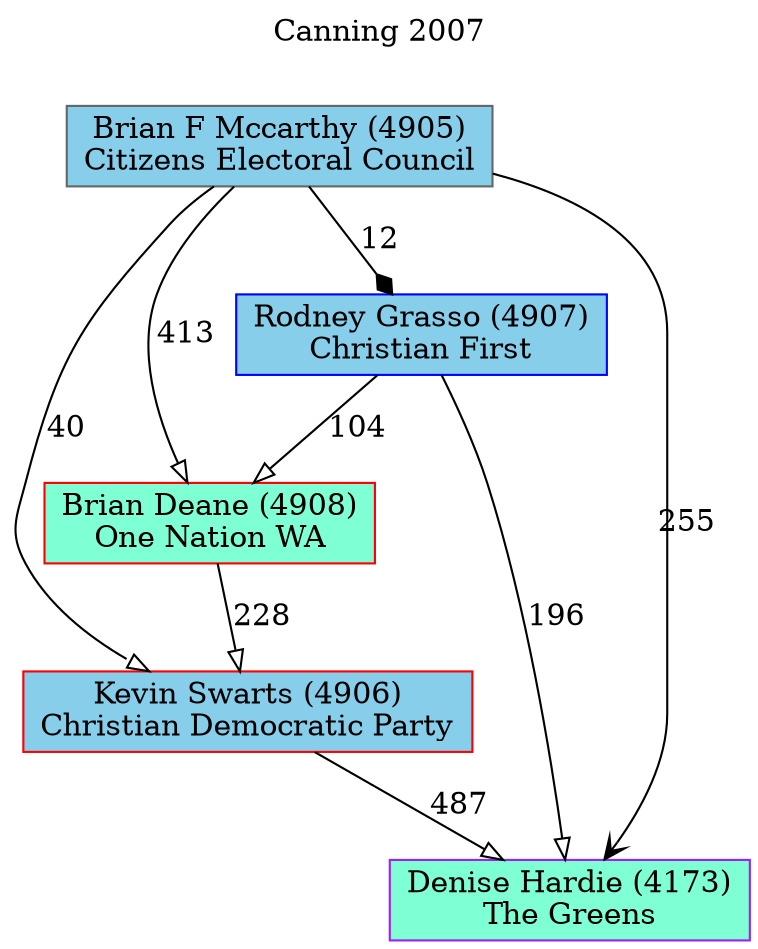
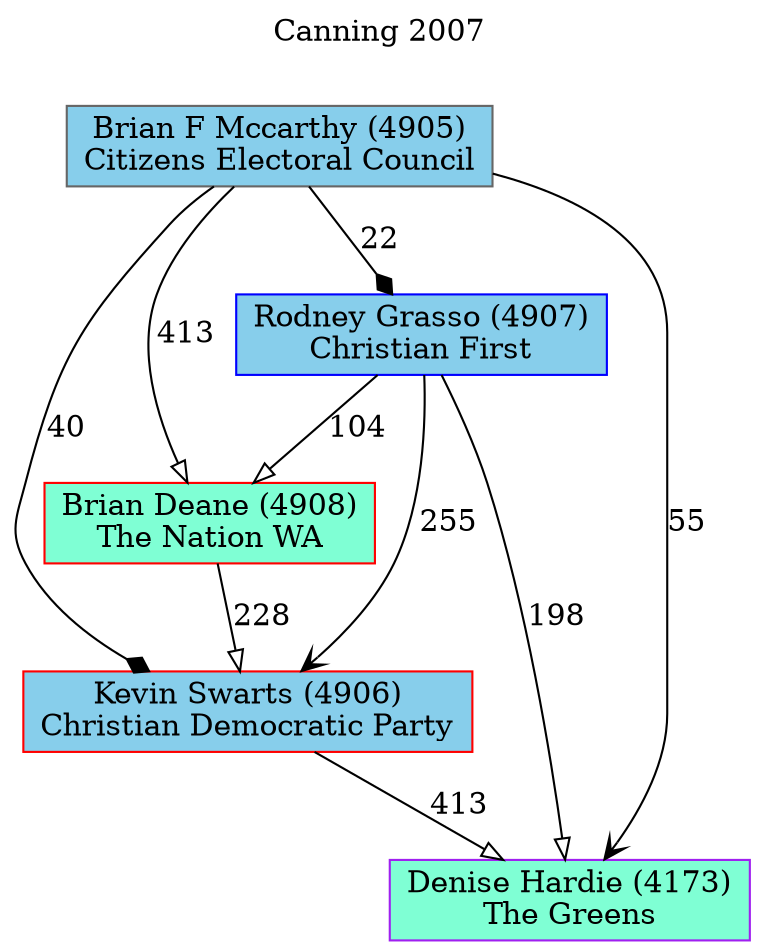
(380, 240) -> (380, 240)
(44, 418) -> (44, 418)
(210, 523) -> (210, 523)
(687, 523) -> (687, 523)
none -> (407, 530)
(557, 617) -> (557, 617)
(460, 806) -> (460, 806)
